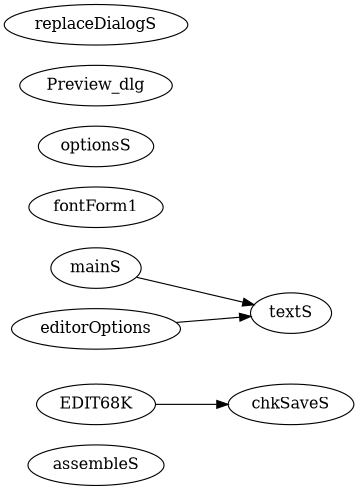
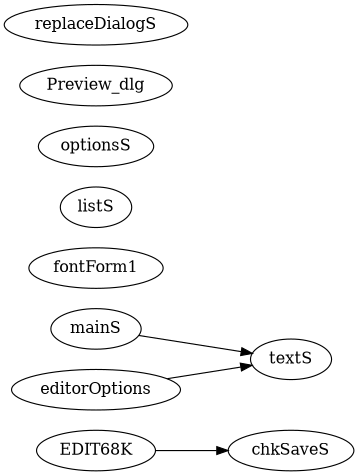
none -> (96, 207)
(96, 465) -> none
